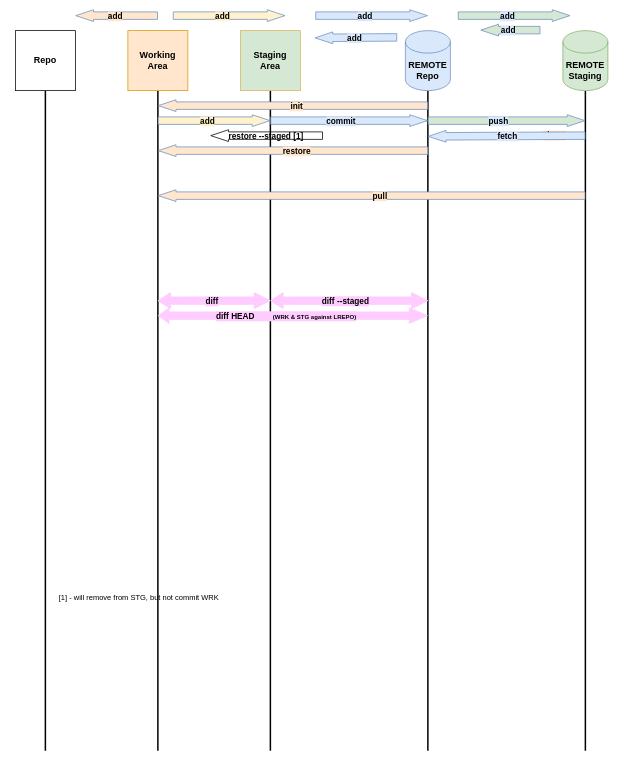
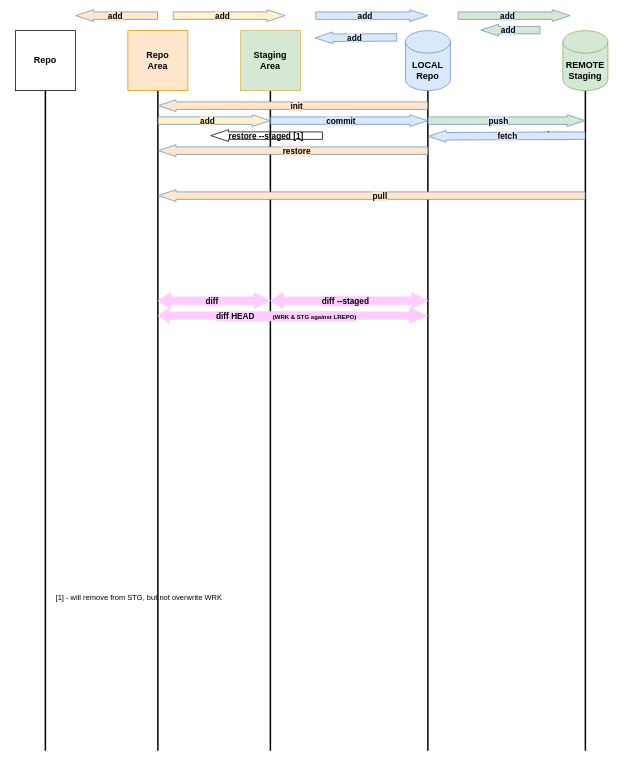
(158, 60) -> (158, 60)
(428, 70) -> (428, 70)
(139, 597) -> (139, 597)
